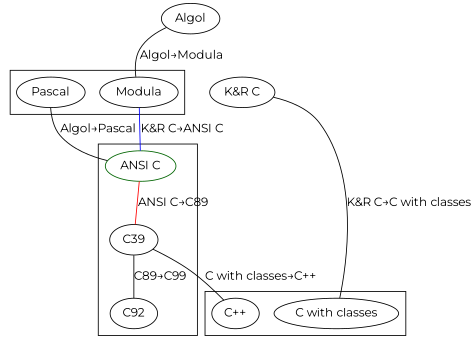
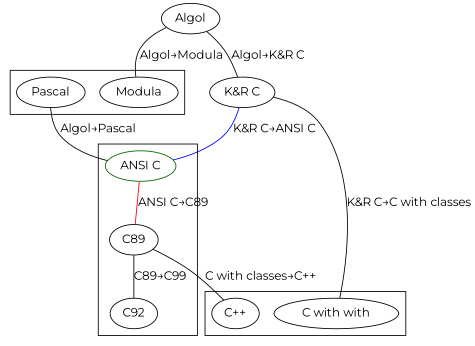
none -> (226, 52)
(140, 129) -> (214, 143)
(134, 240) -> (134, 240)
(336, 313) -> (336, 313)
